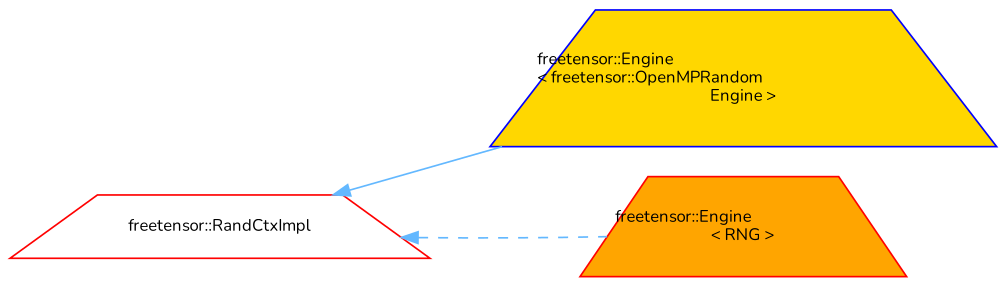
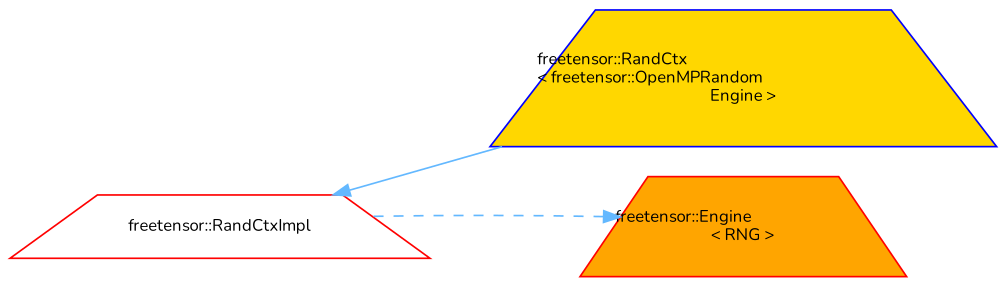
(743, 78) -> (743, 78)
(513, 238) -> (488, 215)
